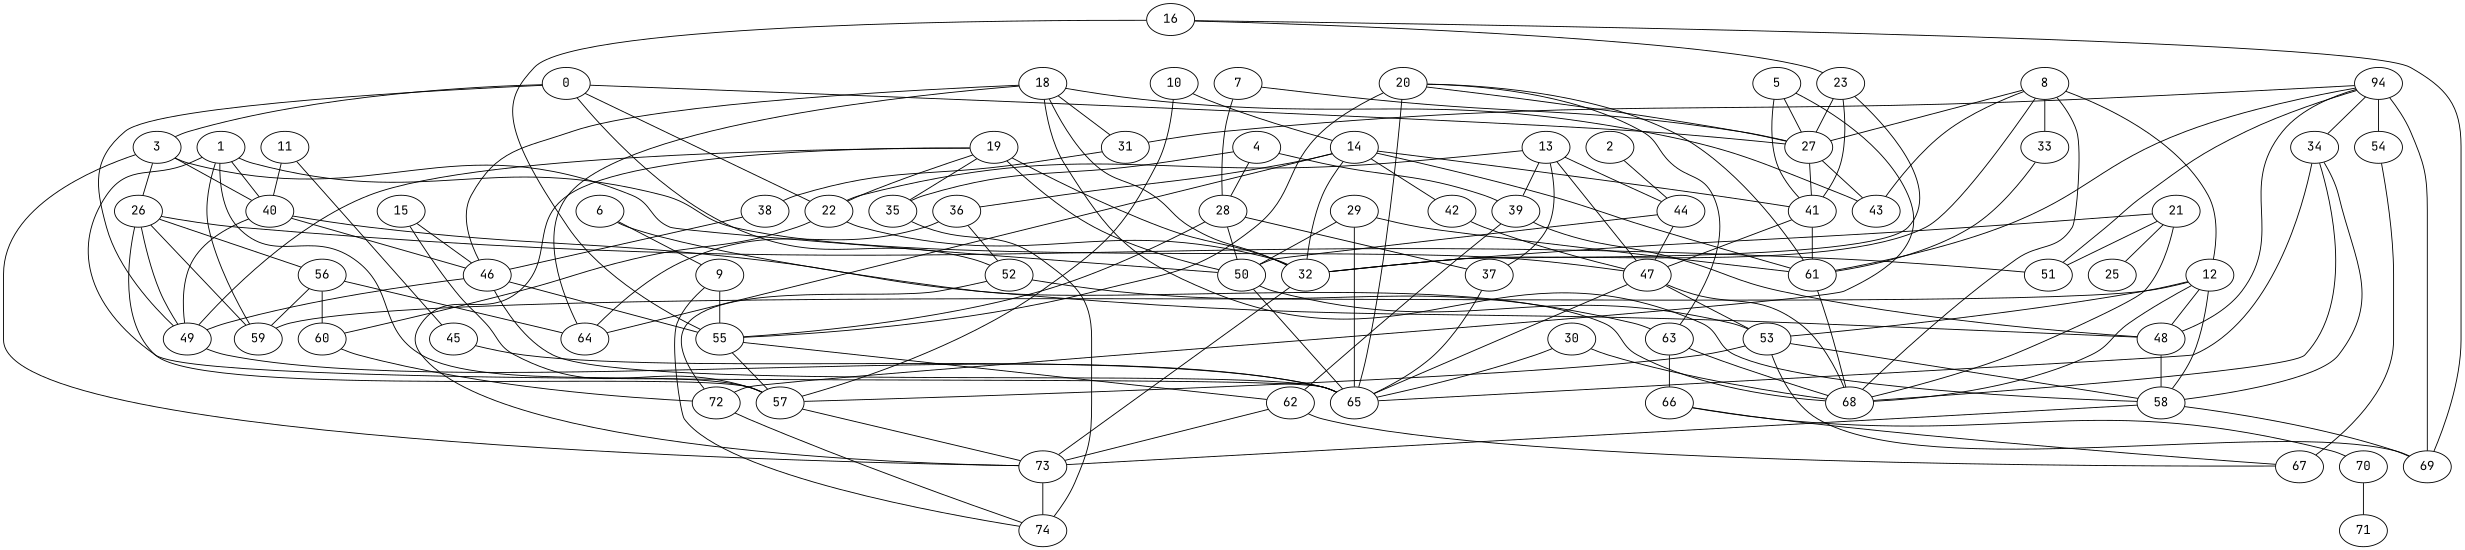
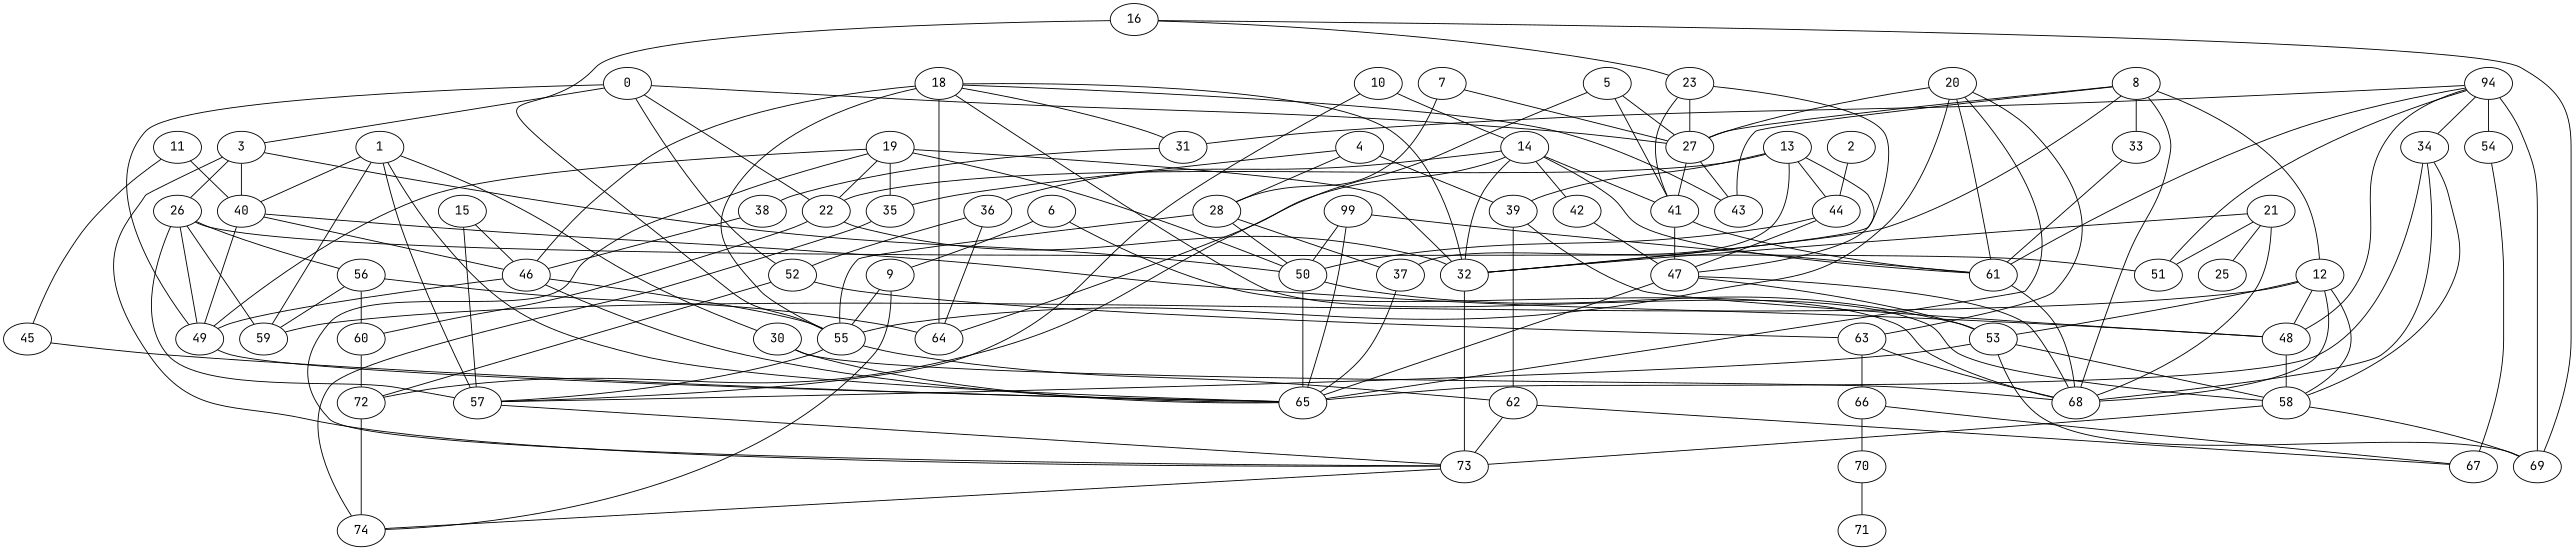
none -> (741, 181)
(654, 193) -> (579, 243)
(1354, 211) -> (1348, 211)
